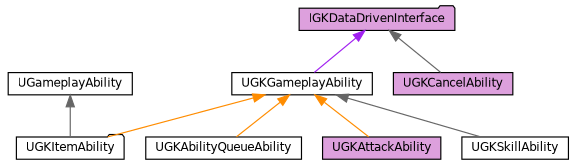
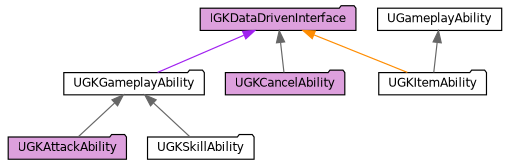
(302, 84) -> (134, 84)
(453, 84) -> (285, 84)
(180, 117) -> (361, 54)
(347, 120) -> (96, 120)
(224, 148) -> none
(382, 148) -> (67, 148)
(515, 148) -> (201, 148)
